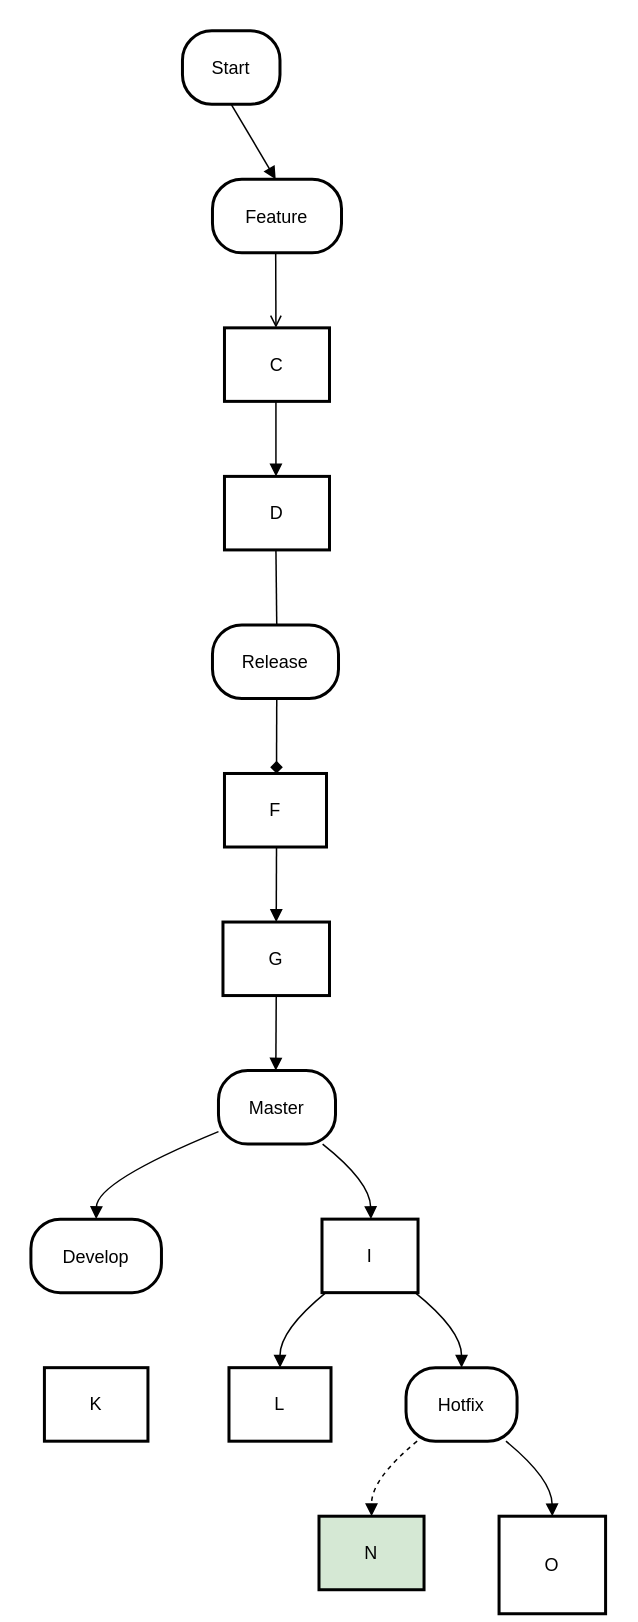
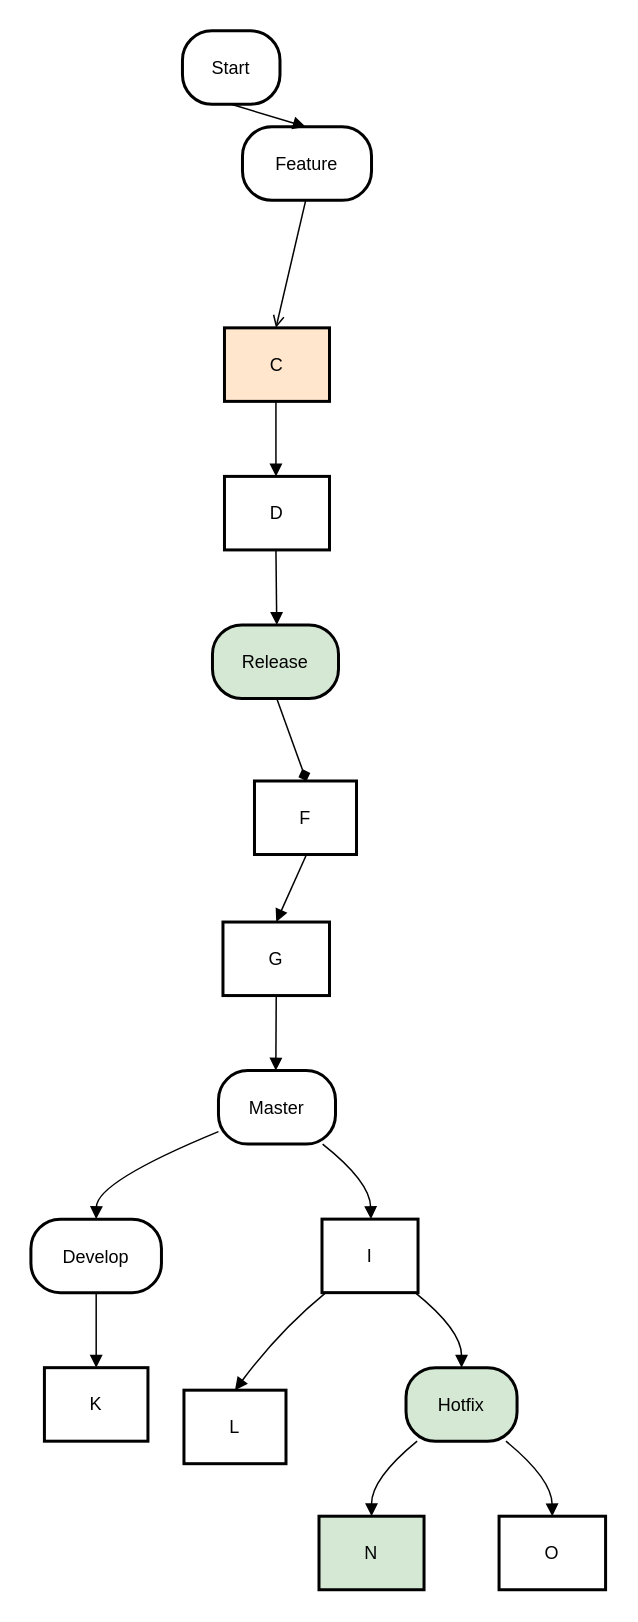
(277, 216) -> (307, 164)
(277, 365) -> (277, 365)
(276, 617) -> (276, 611)
(275, 662) -> (275, 662)
(275, 810) -> (305, 818)
none -> (96, 1324)
(280, 1404) -> (235, 1427)
(461, 1404) -> (461, 1404)
(388, 1469) -> (388, 1469)
(552, 1565) -> (552, 1553)
